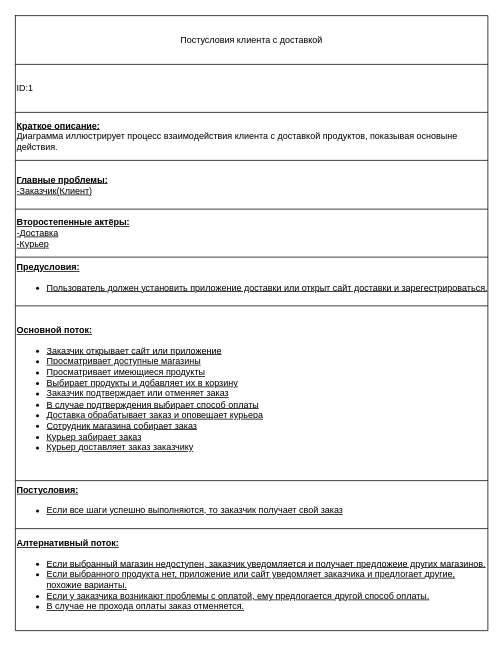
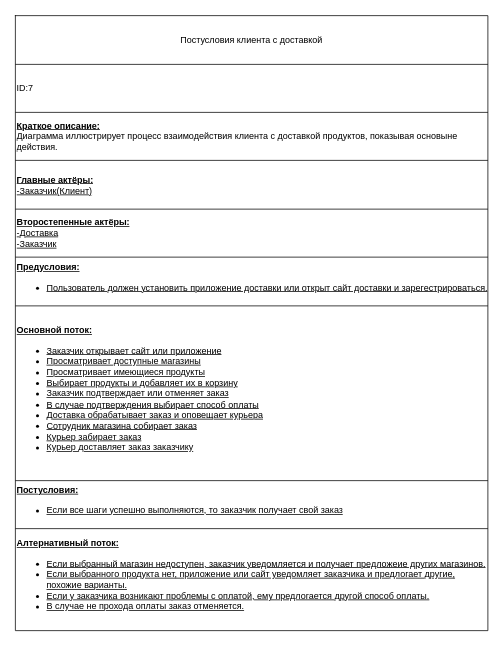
(26, 88) -> (26, 88)
(60, 185) -> (60, 185)
(70, 233) -> (70, 233)
